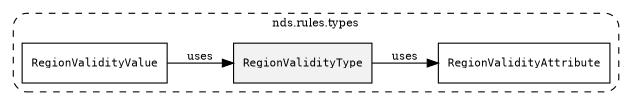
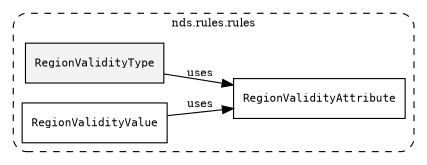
(316, 24) -> (214, 24)
(195, 63) -> (195, 113)
